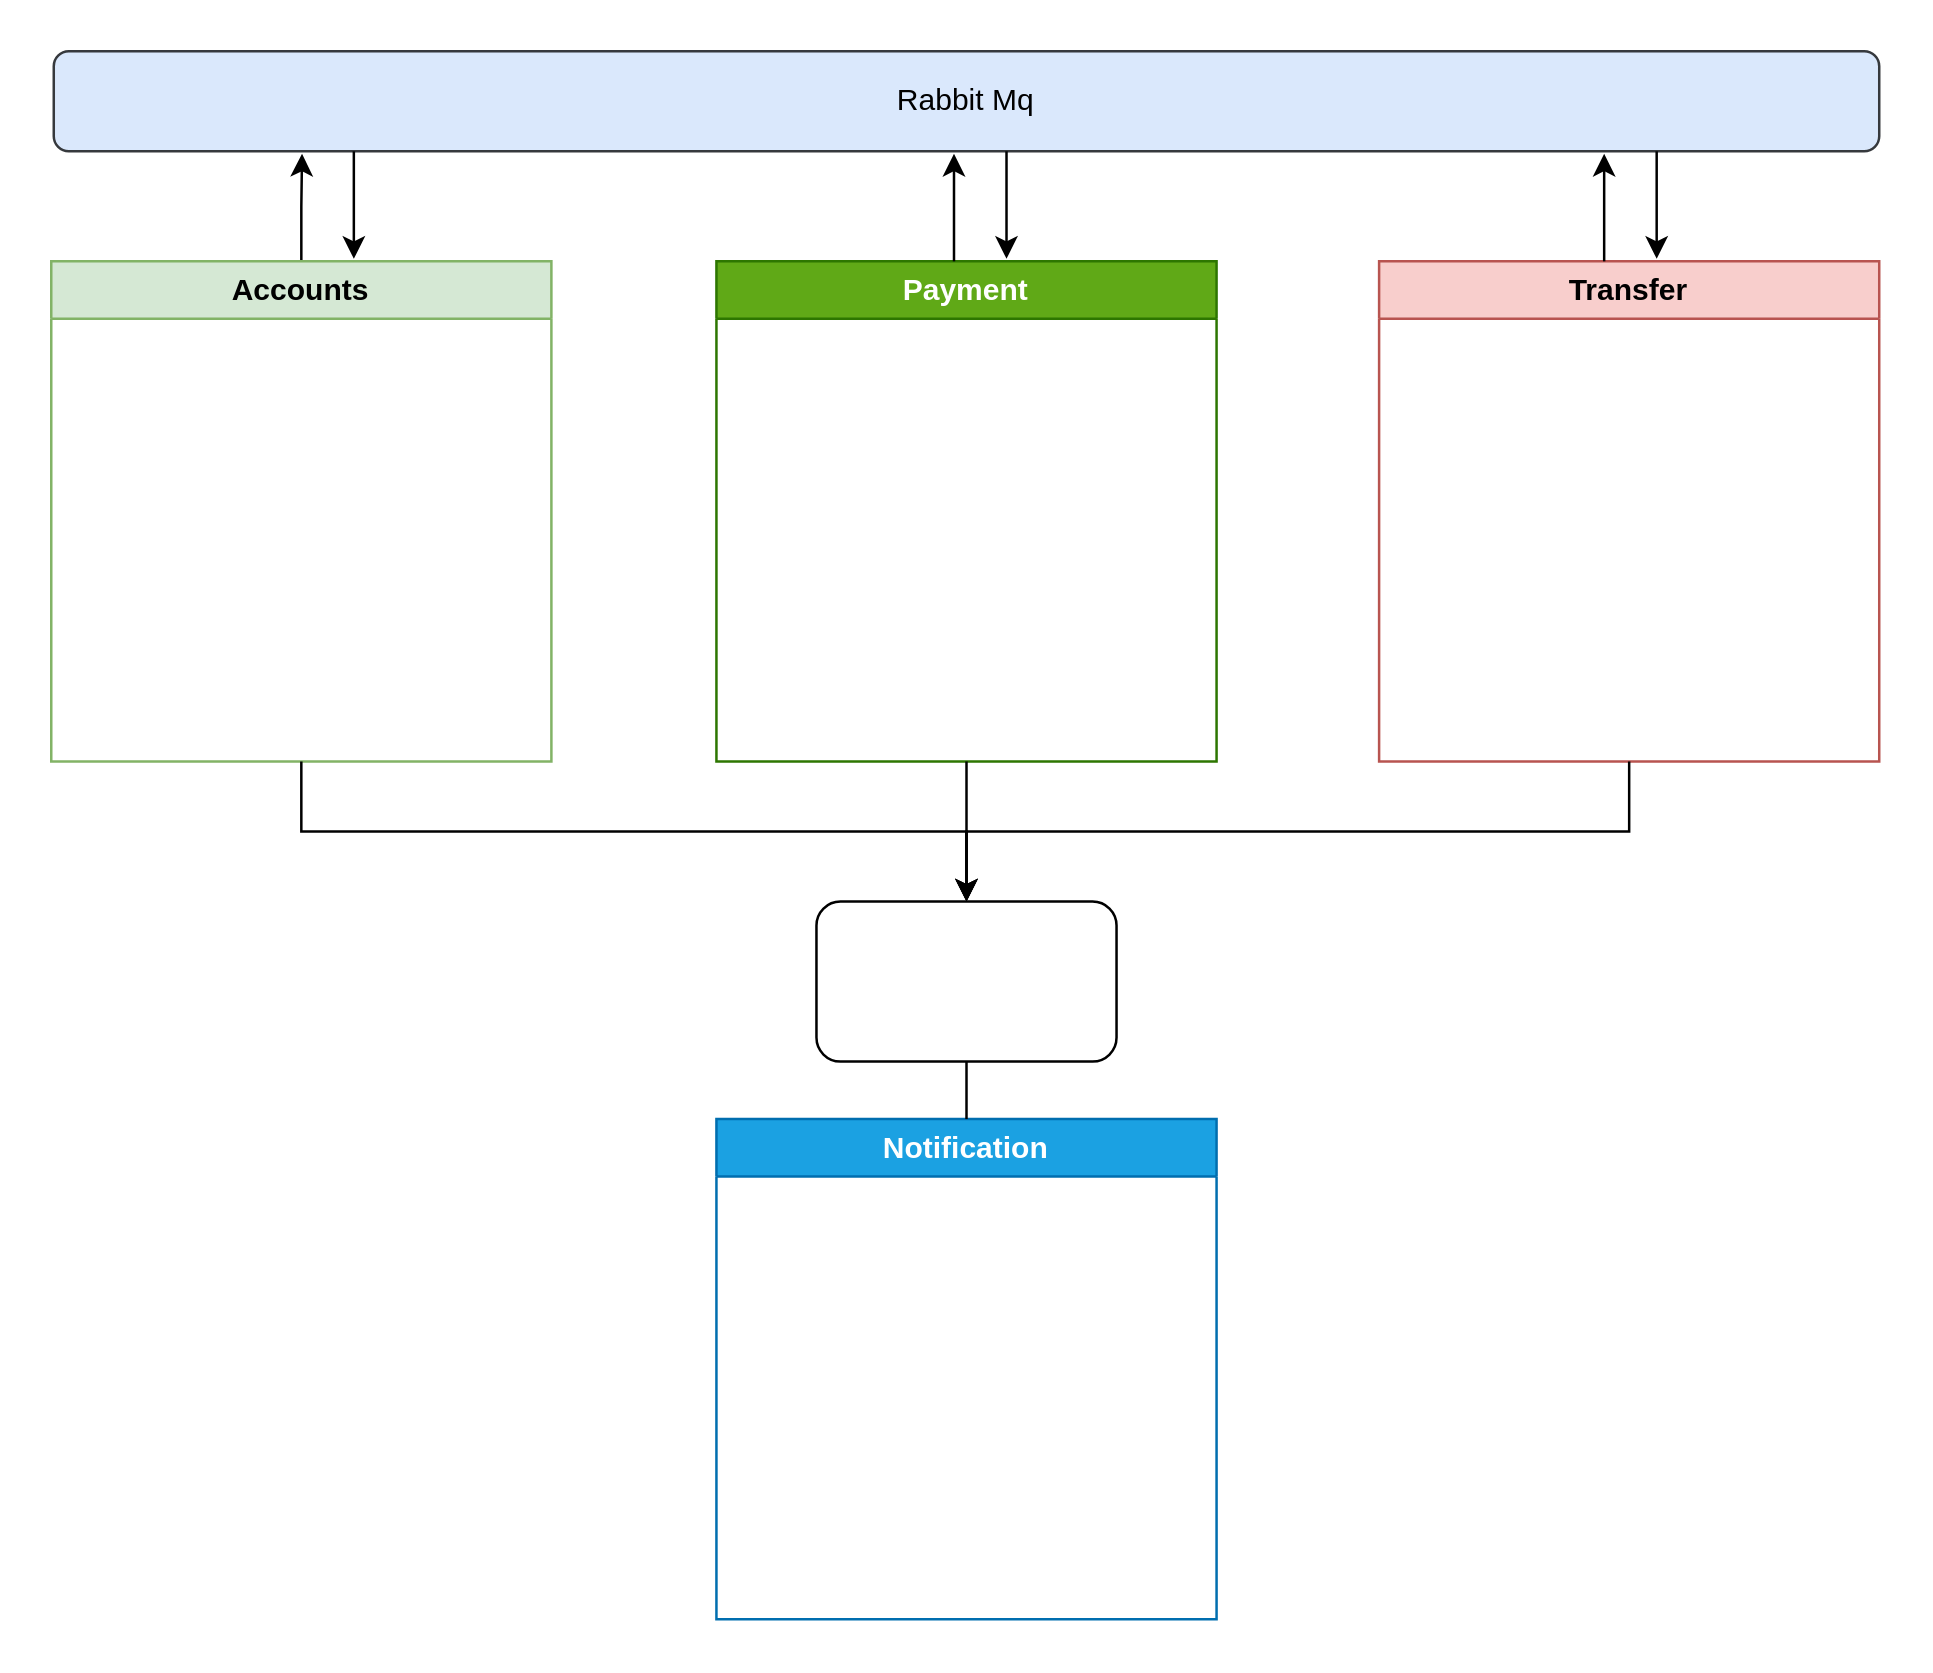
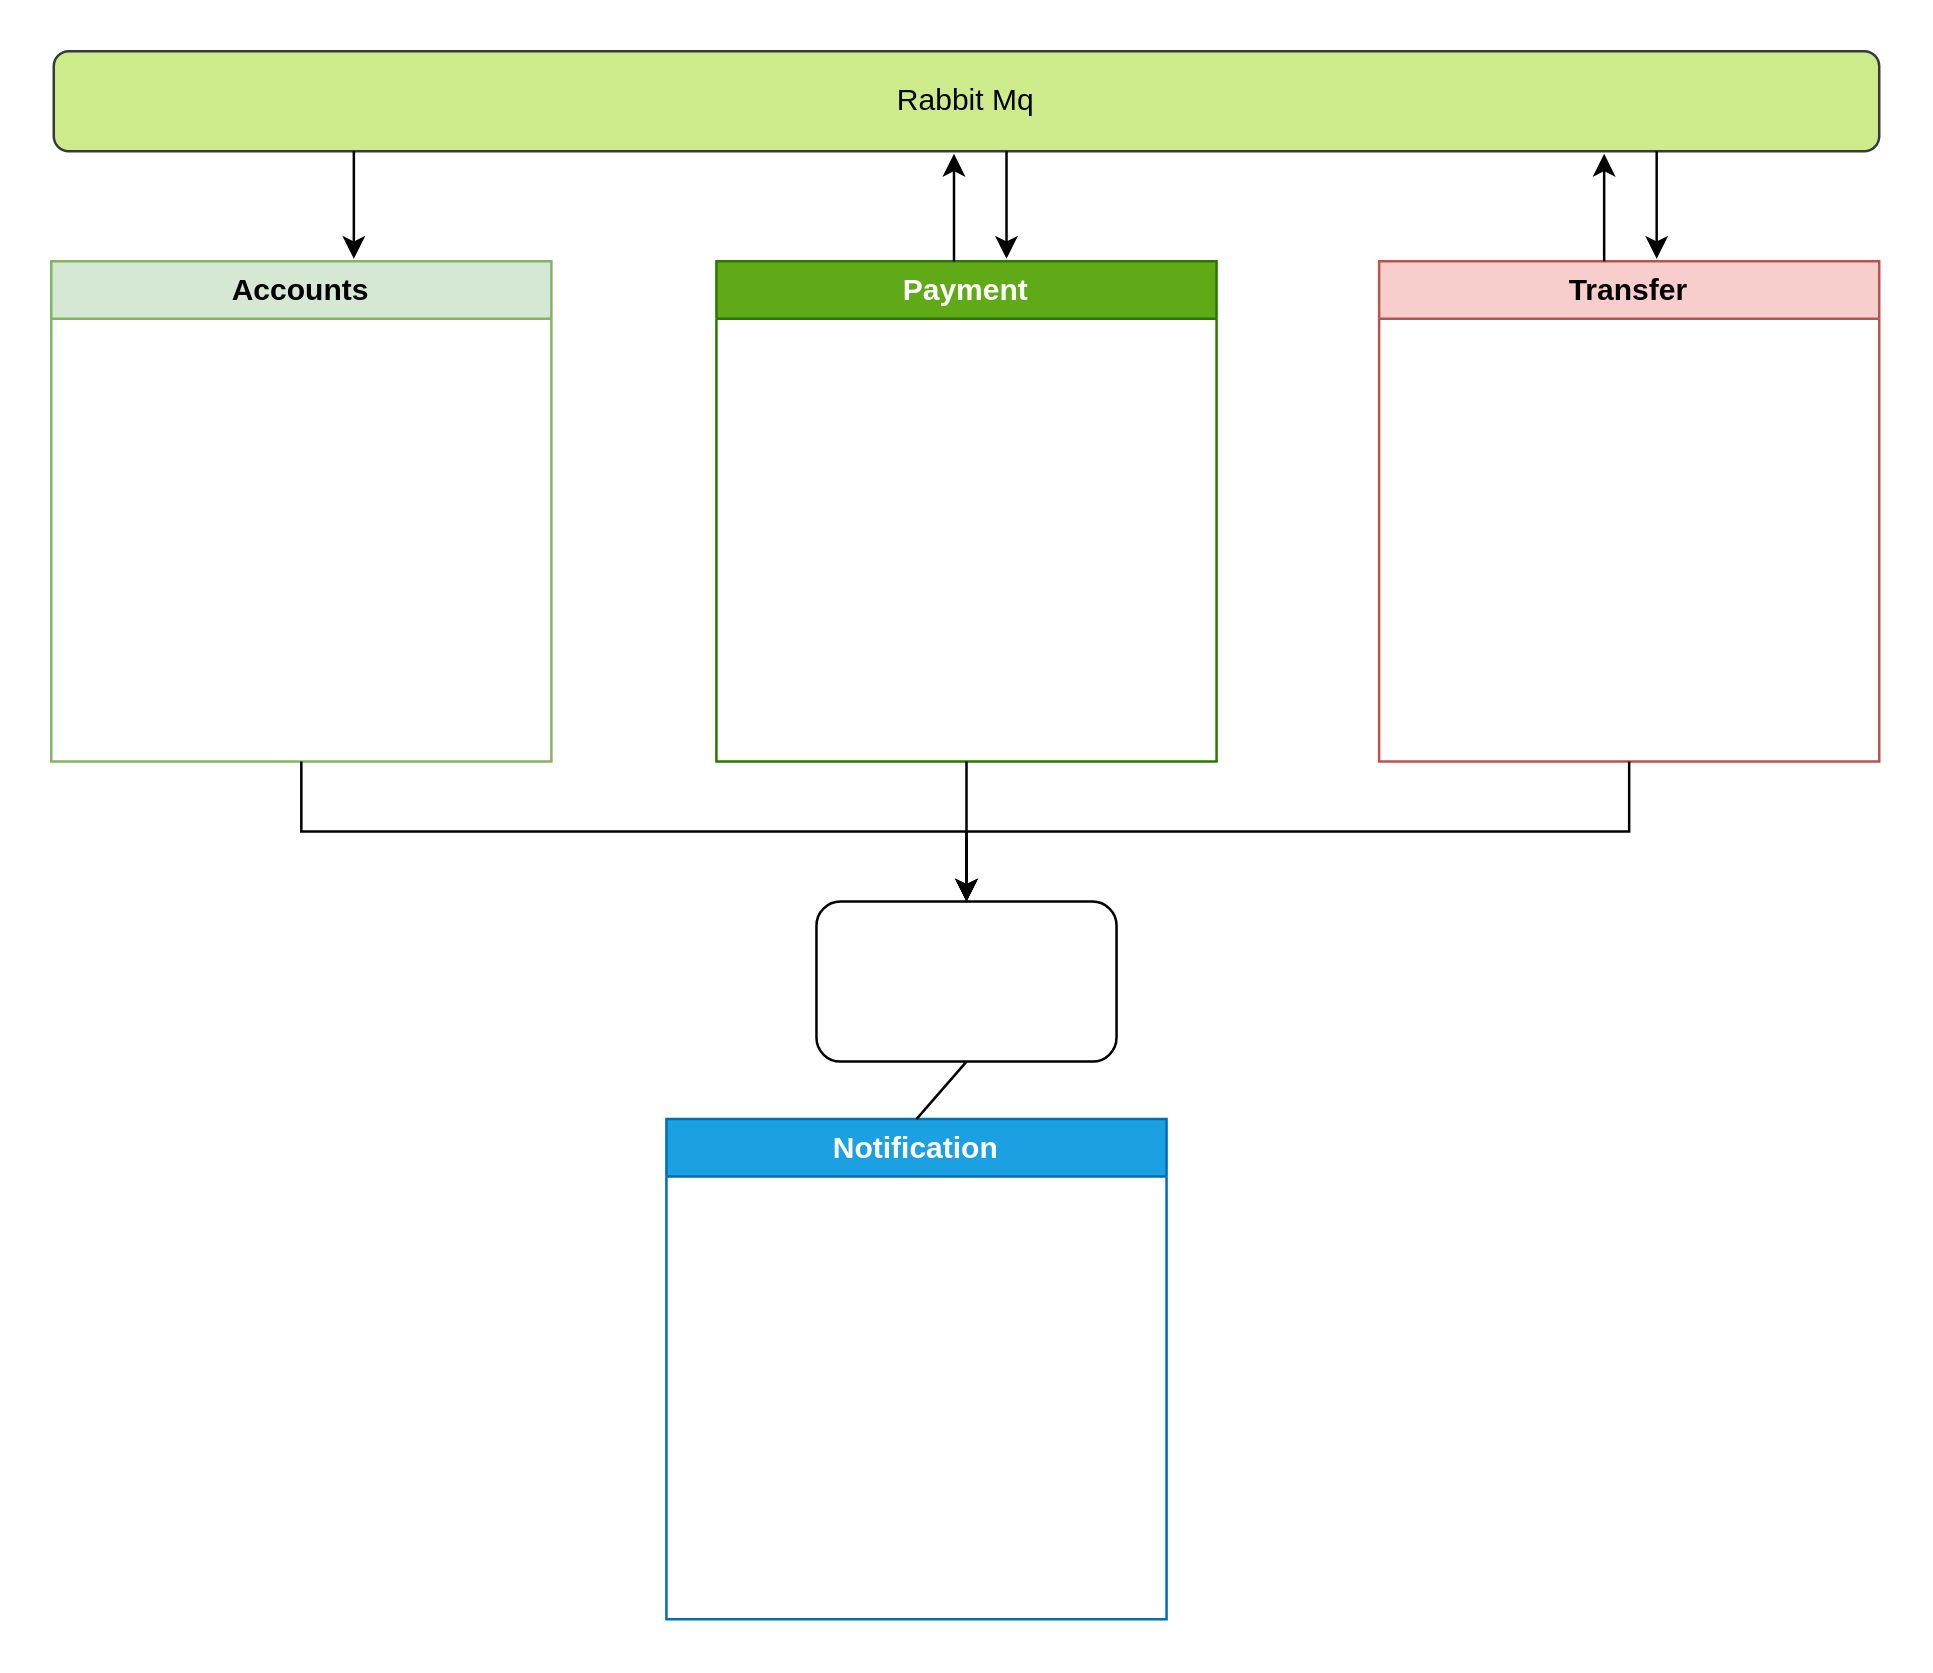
(966, 101) -> (966, 101)
(301, 216) -> none
(966, 1369) -> (916, 1369)
